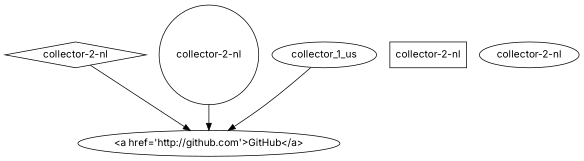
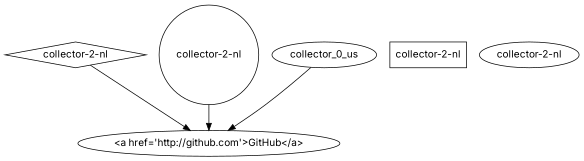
(324, 55) -> (324, 55)
